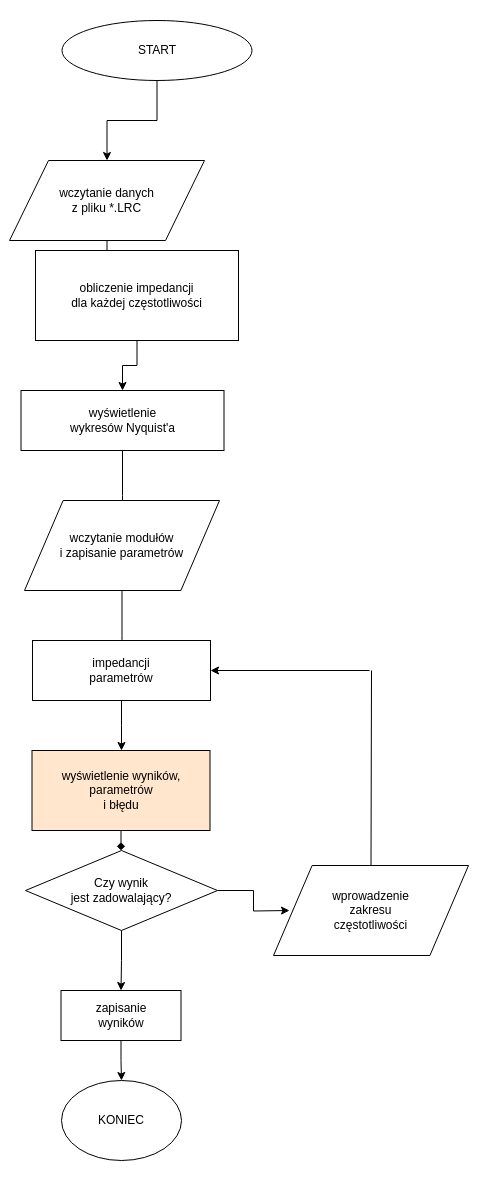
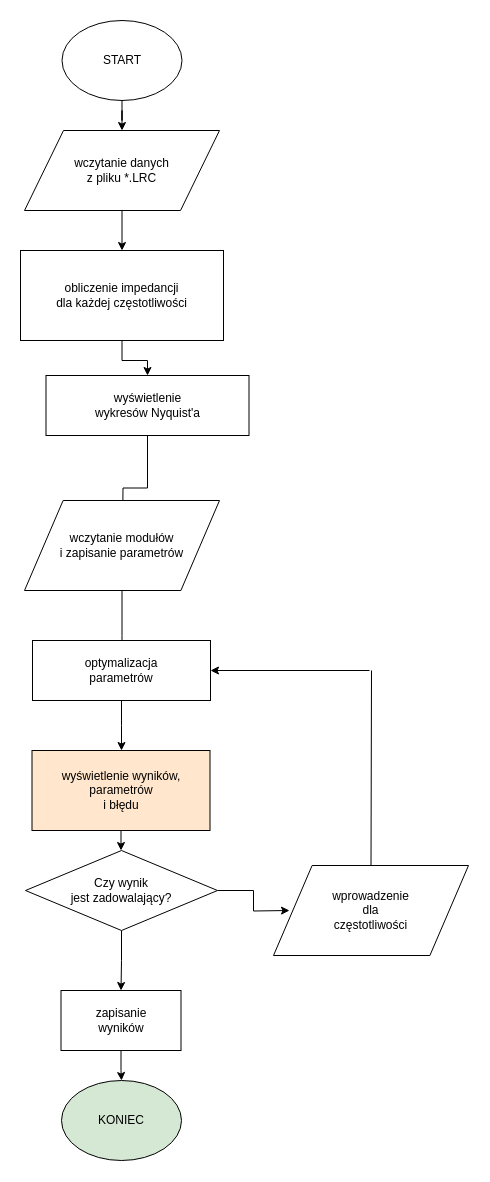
(157, 51) -> (122, 61)
(107, 201) -> (122, 171)
(137, 296) -> (122, 296)
(123, 421) -> (148, 406)
(122, 671) -> (122, 671)
(121, 841) -> (121, 842)
(371, 911) -> (371, 911)
(121, 1016) -> (121, 1021)
(122, 1121) -> (122, 1121)
